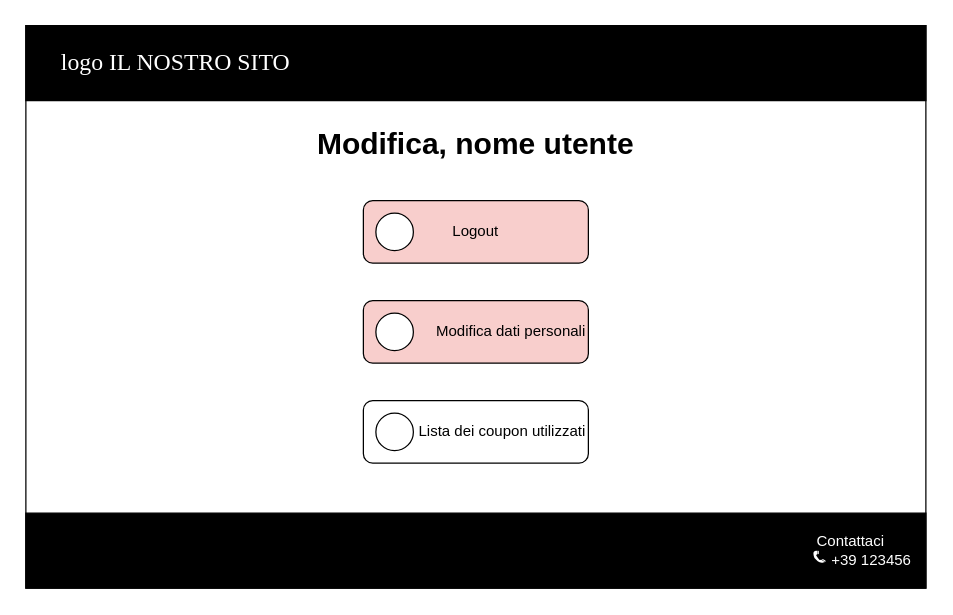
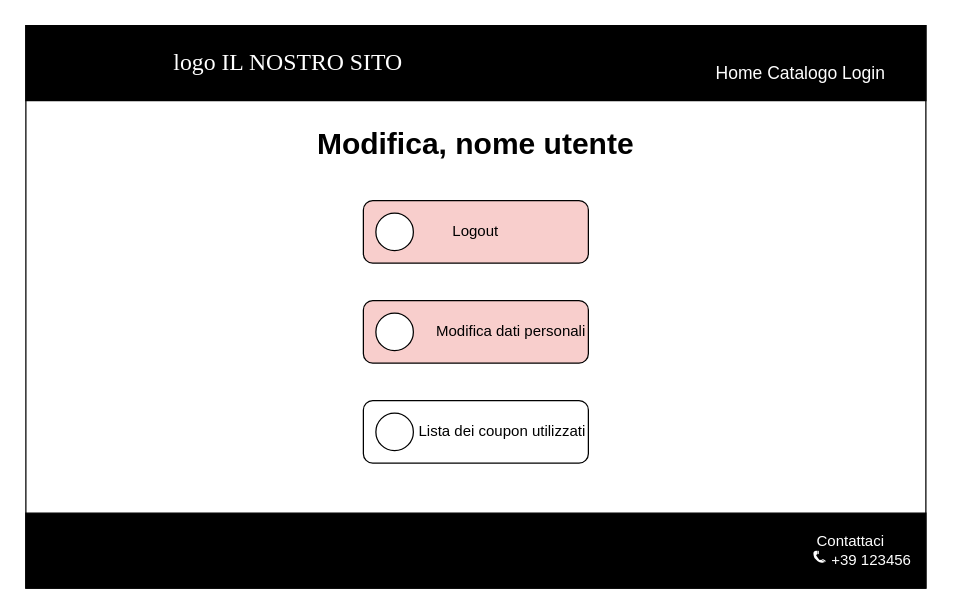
(176, 63) -> (288, 63)
none -> (801, 73)
